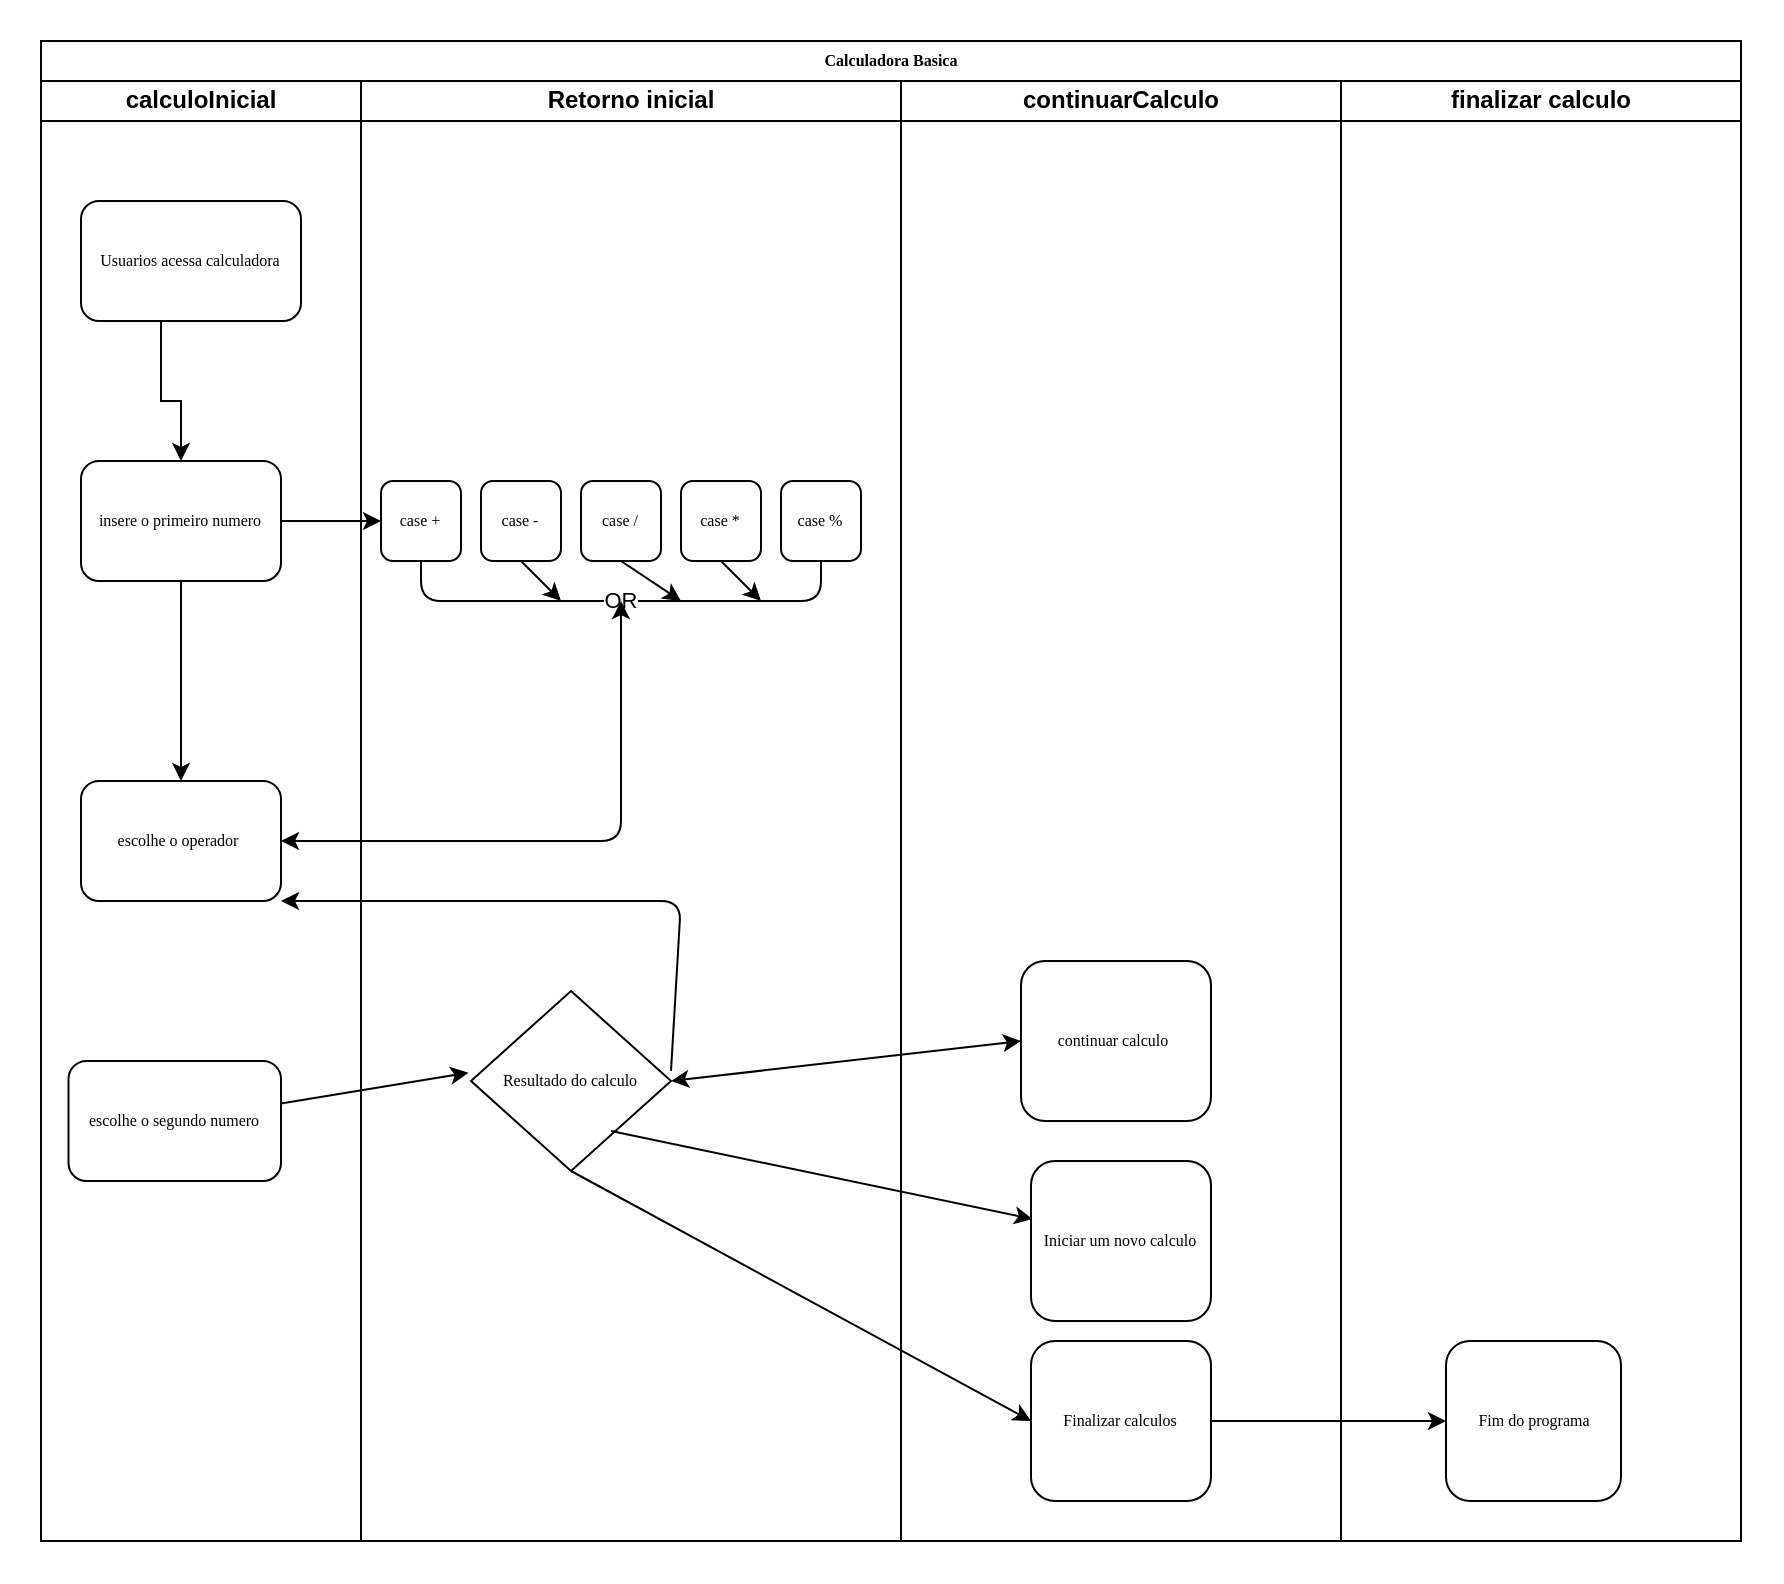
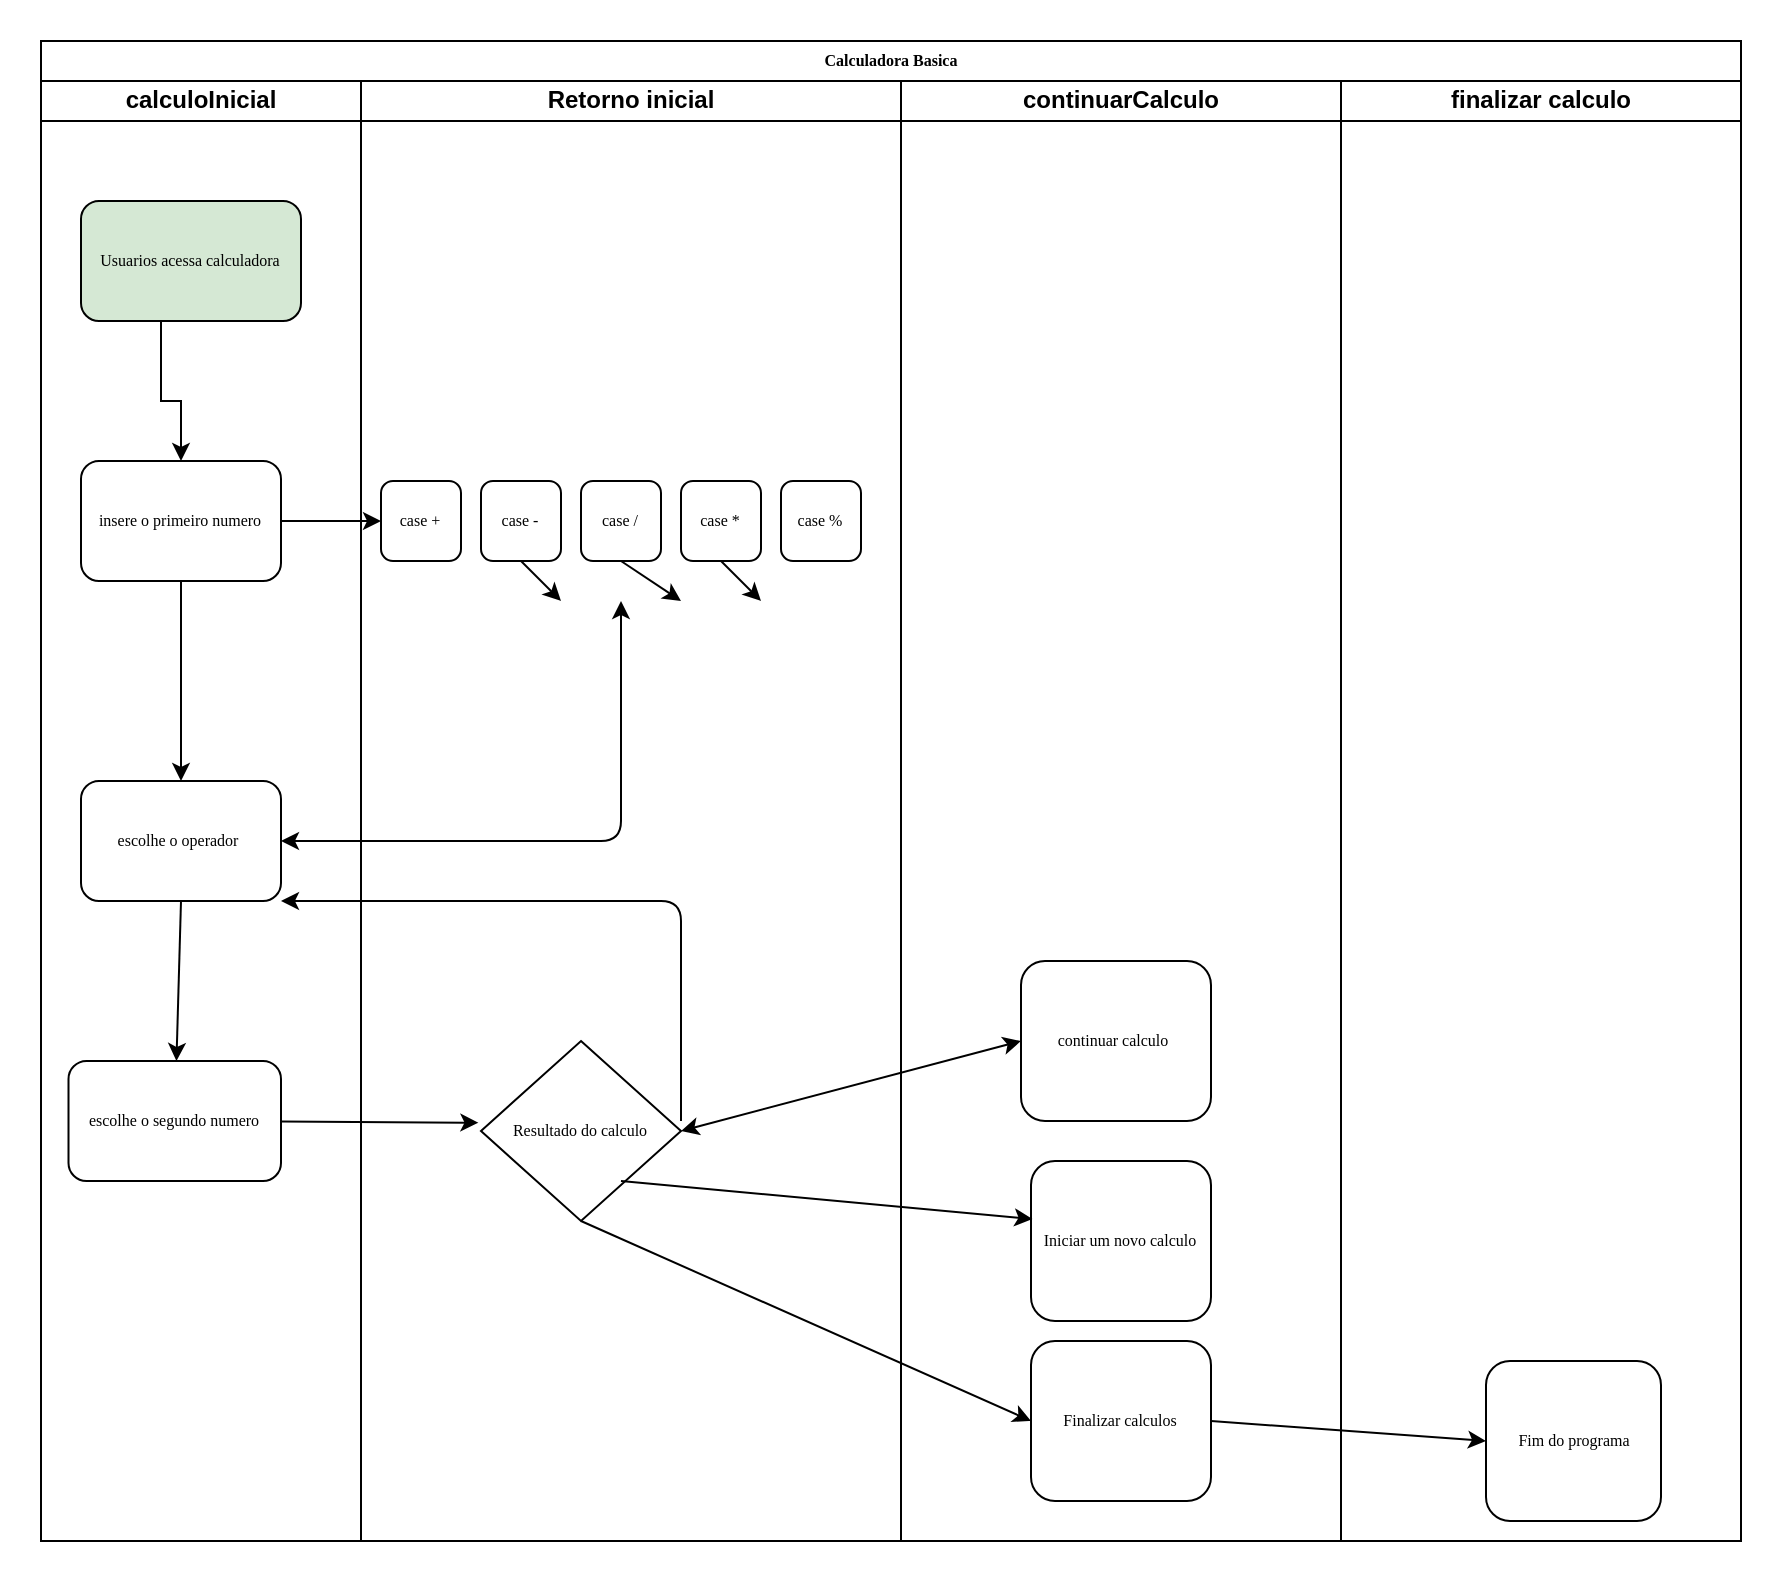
(191, 261) -> (191, 261)
(621, 601) -> none
none -> (179, 974)
(571, 1081) -> (581, 1131)
(1534, 1421) -> (1574, 1441)
